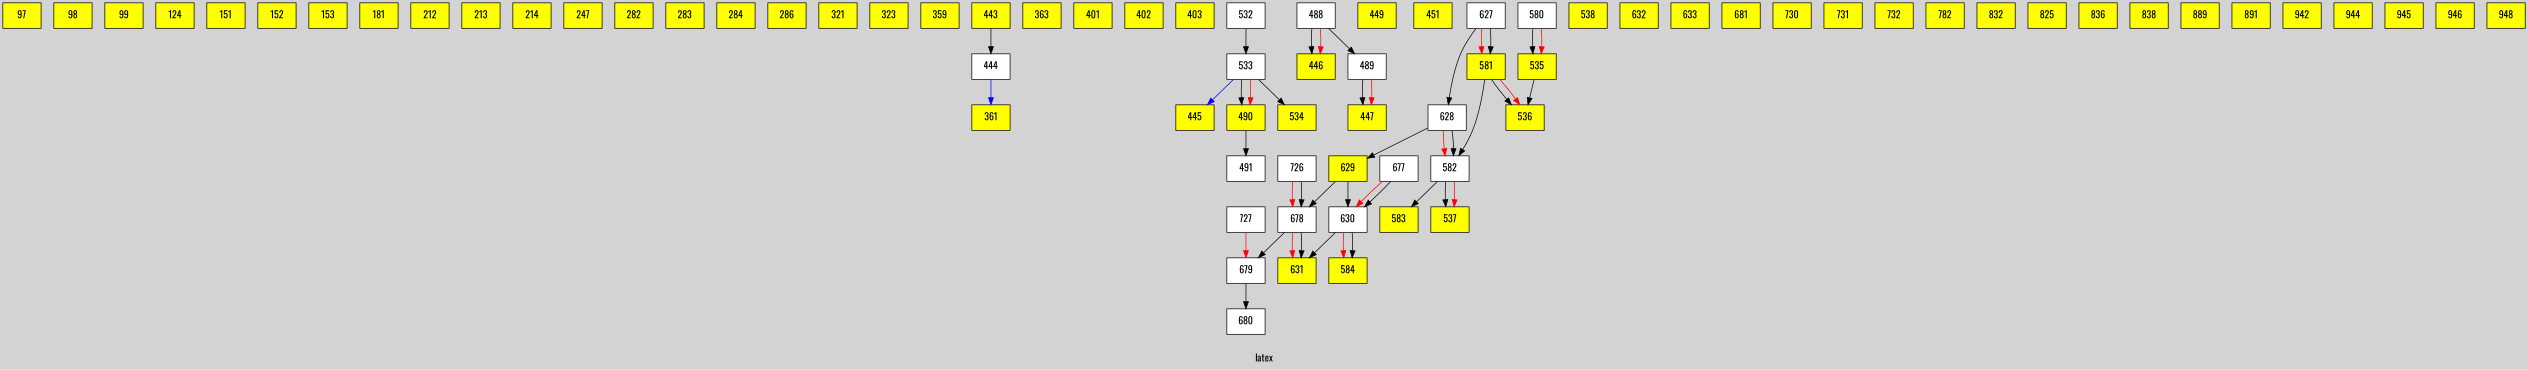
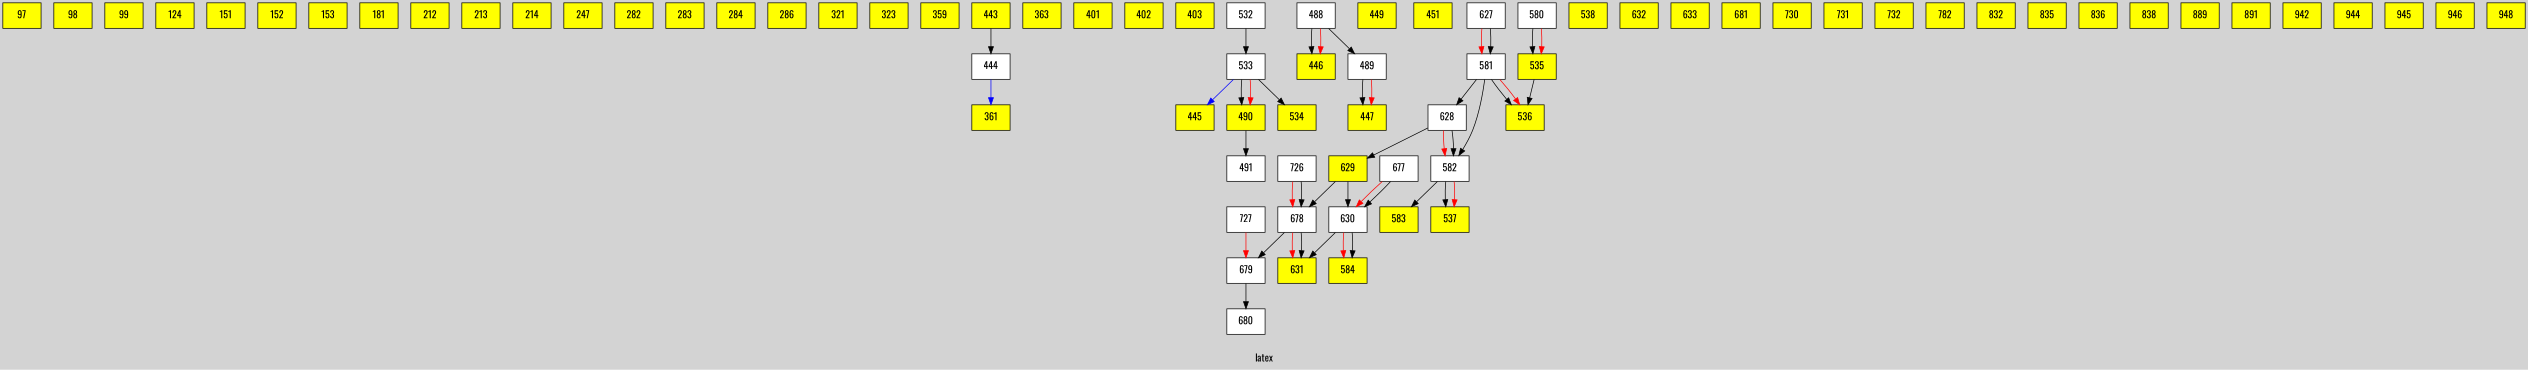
(2047, 16) -> (2047, 16)
(1458, 61) -> (1469, 89)
(1486, 67) -> (1486, 67)
